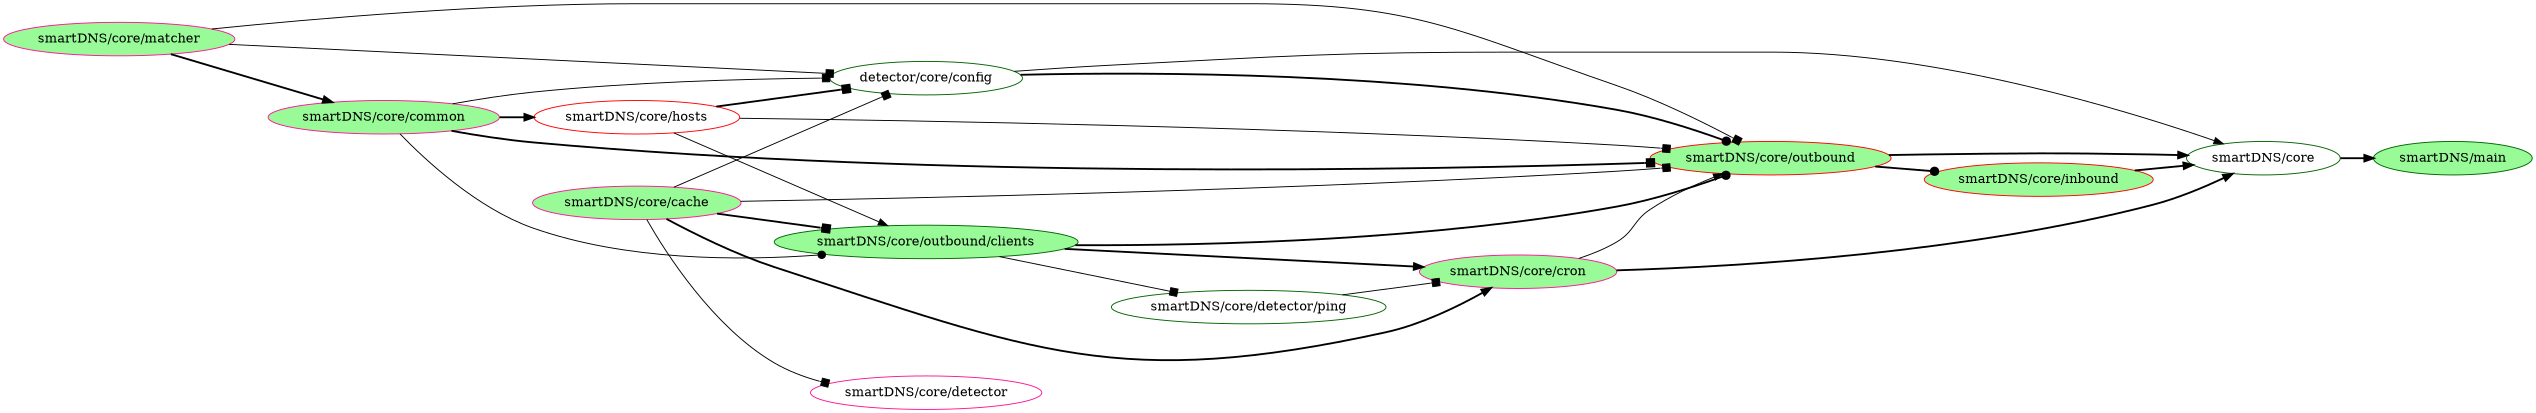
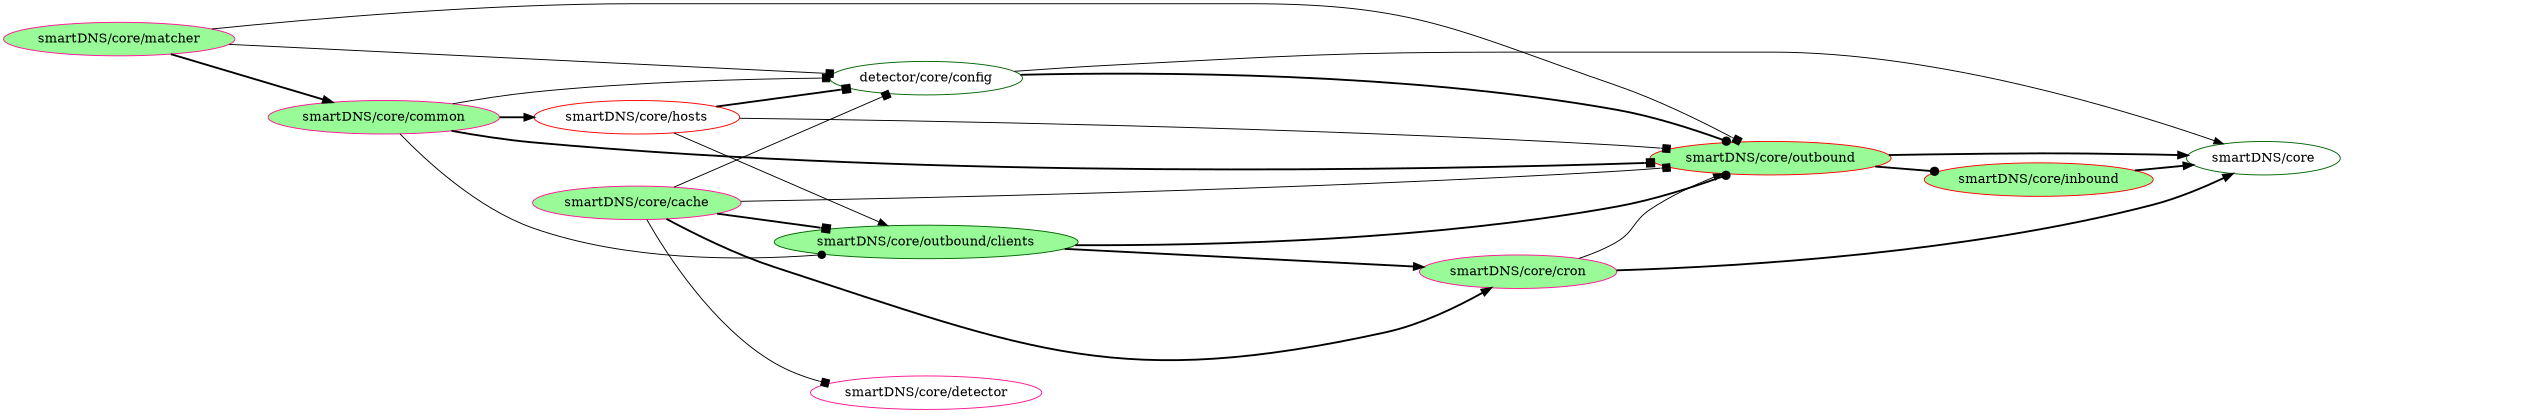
(2453, 158) -> none
(1249, 307) -> none
